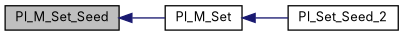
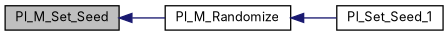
(204, 18) -> (228, 18)
(343, 18) -> (390, 18)
